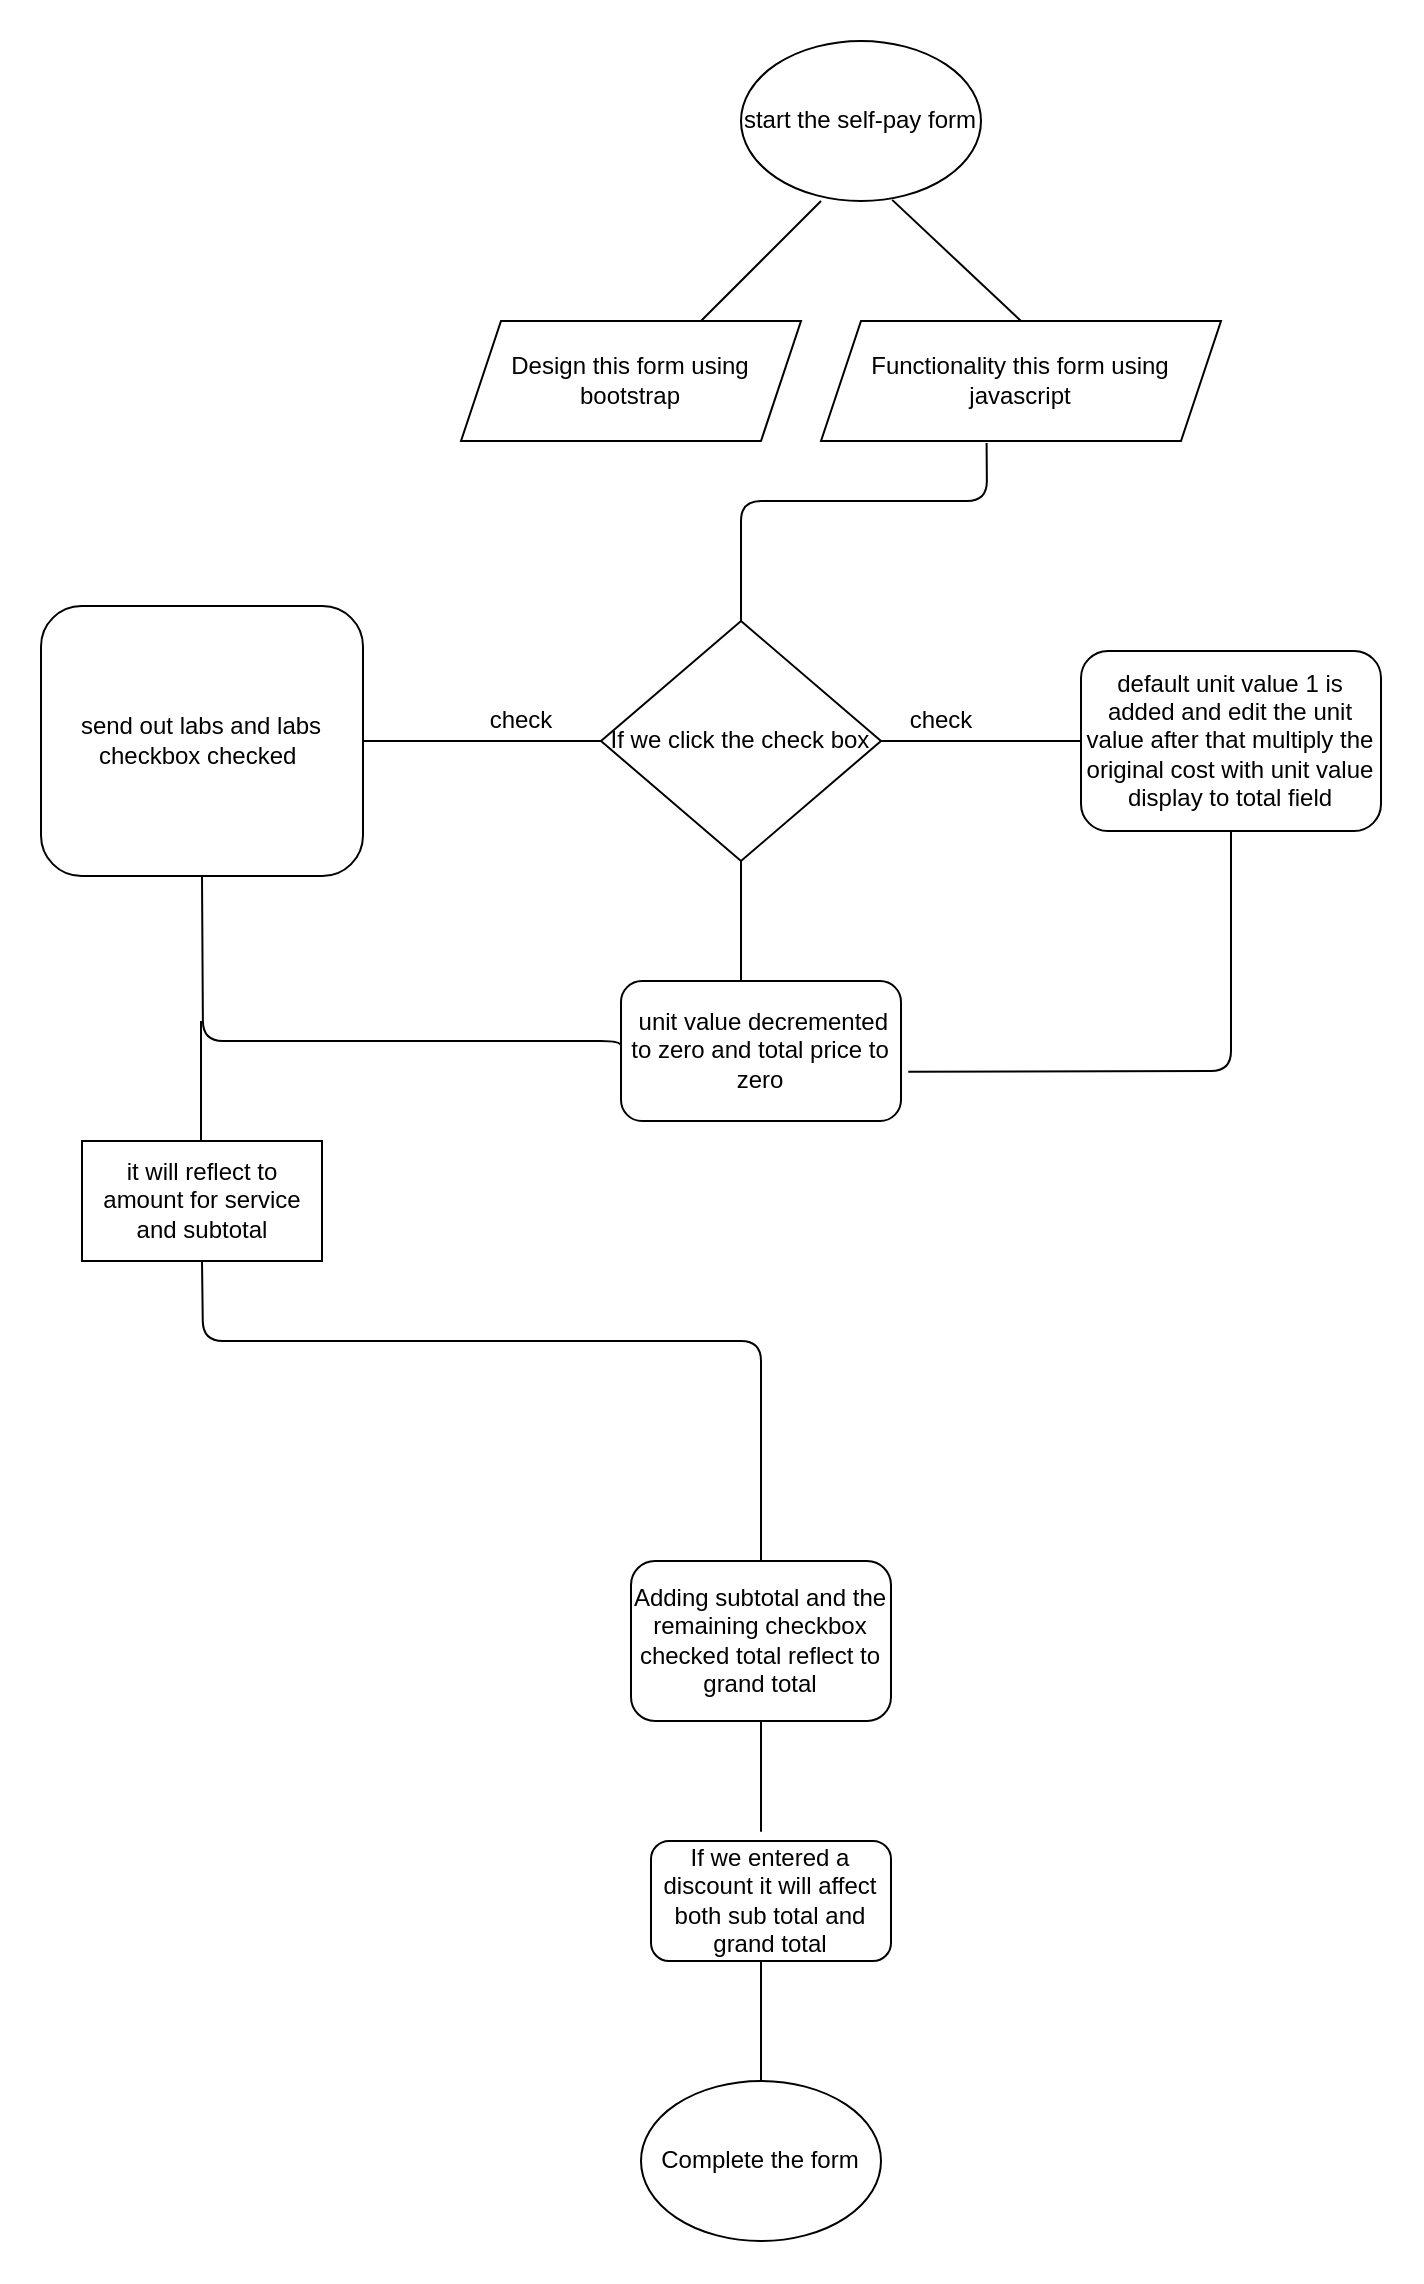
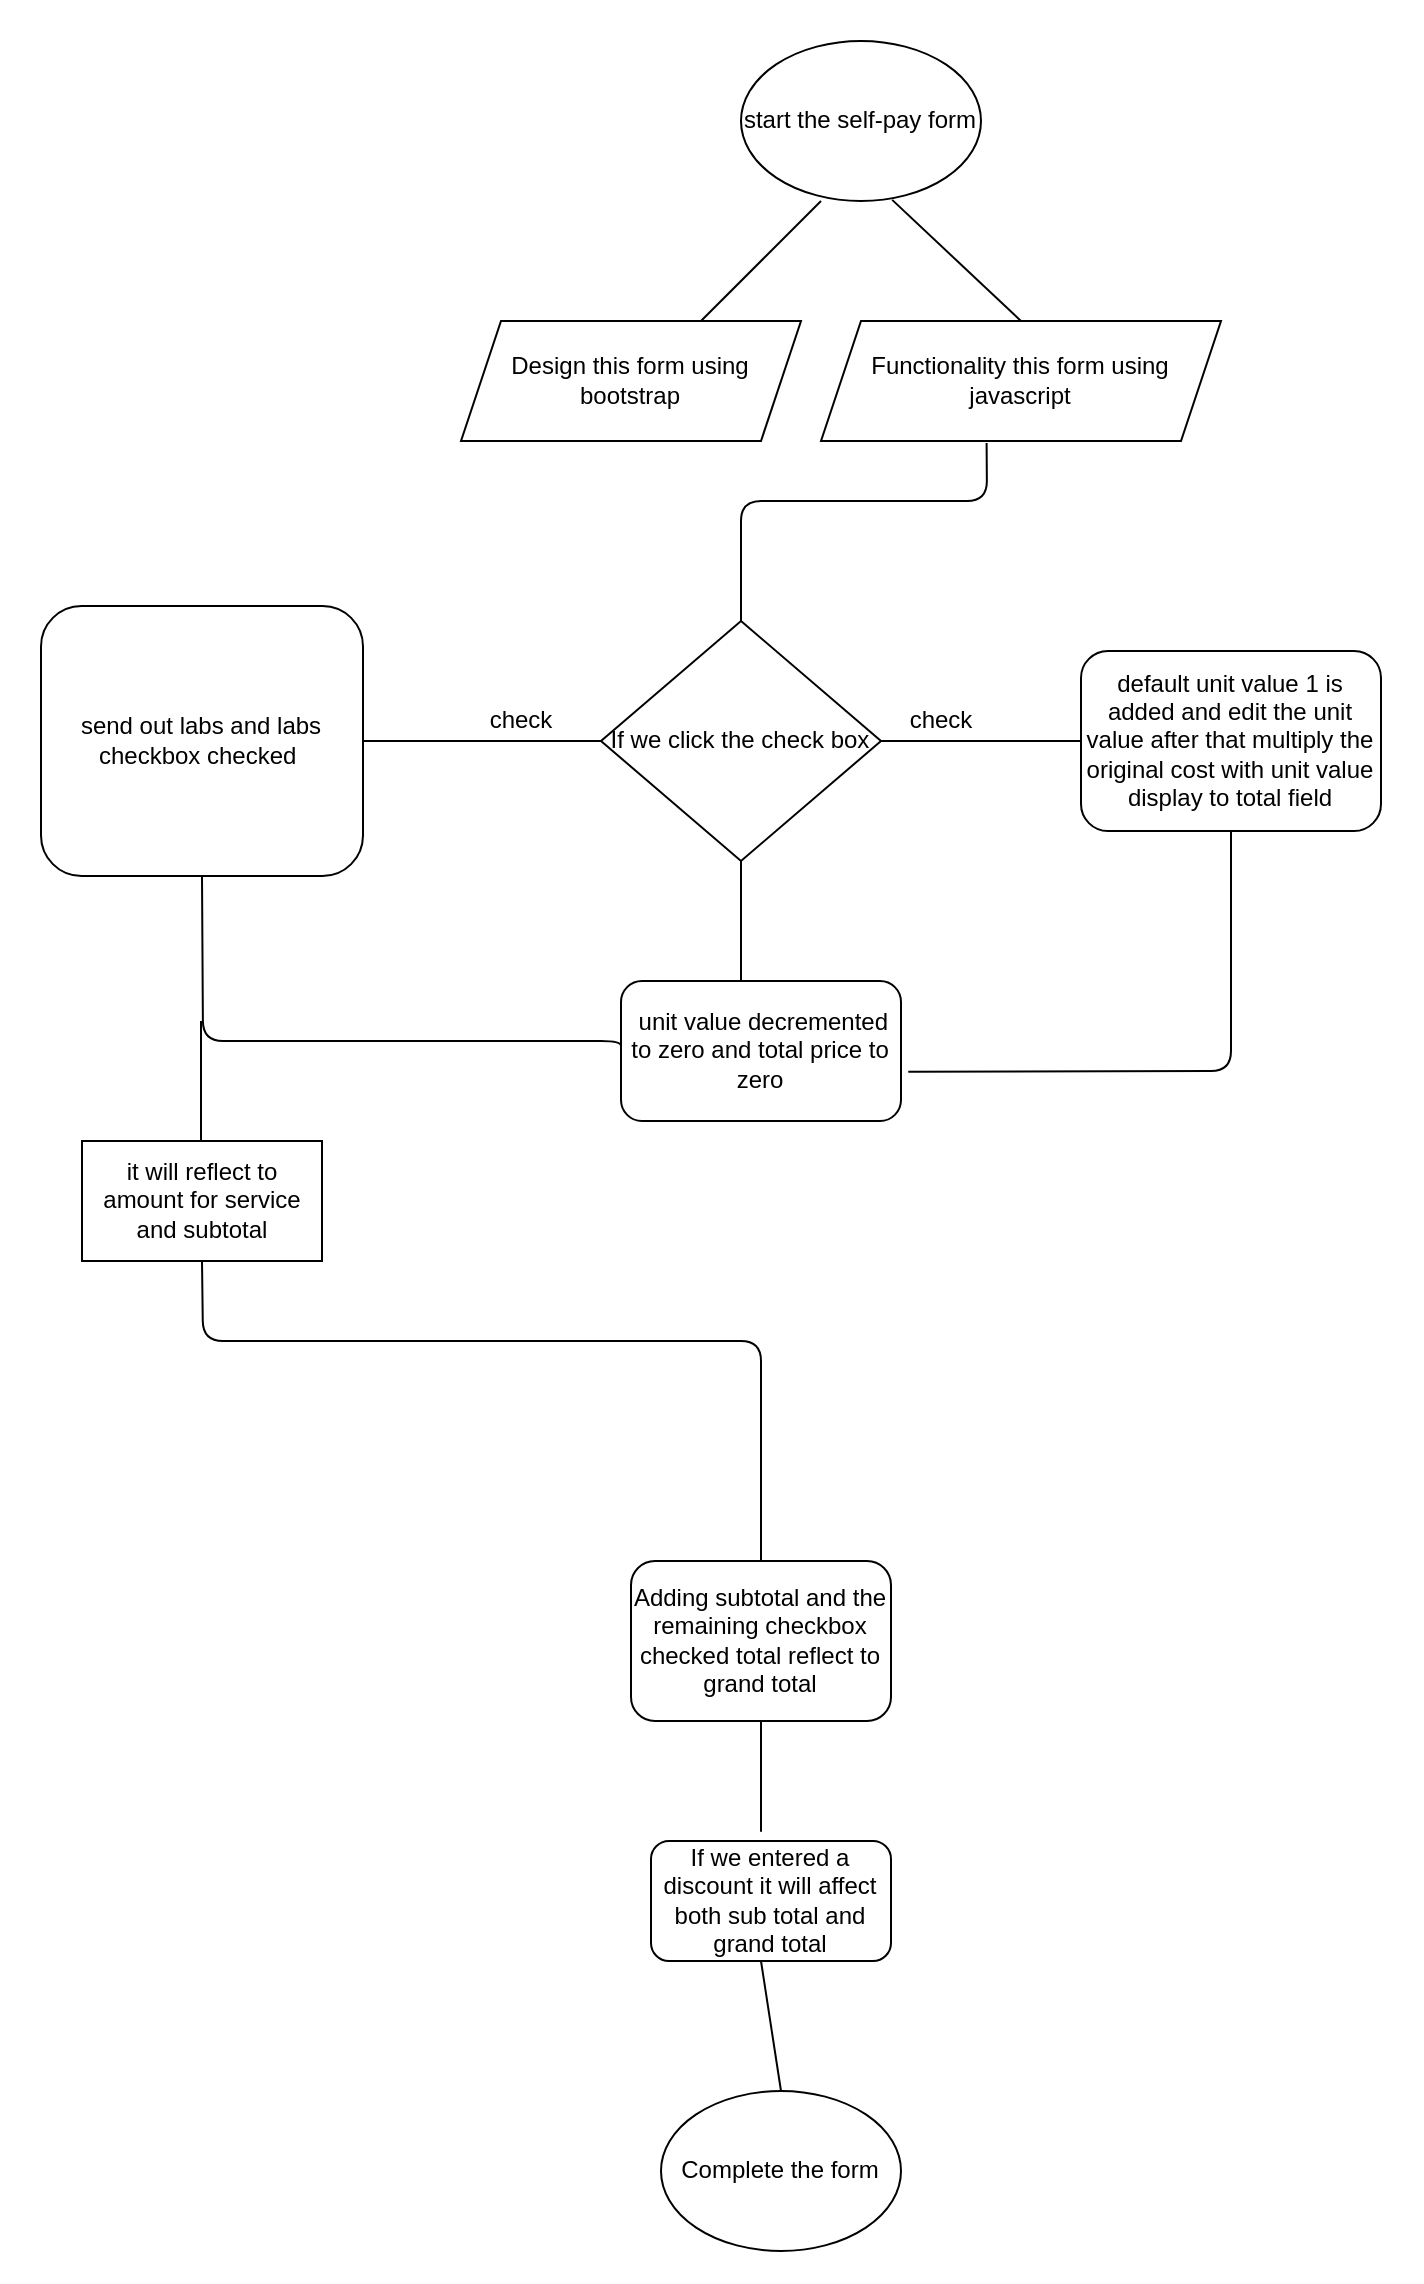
(761, 2161) -> (781, 2171)
